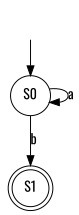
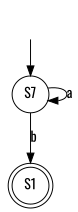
(31, 96) -> (31, 94)
